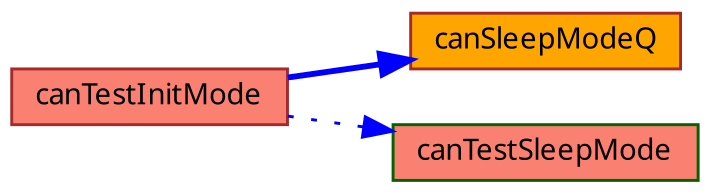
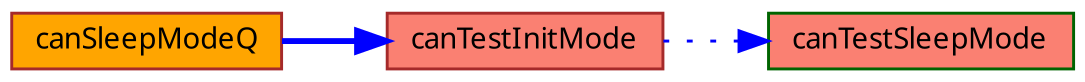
(334, 71) -> (319, 41)
